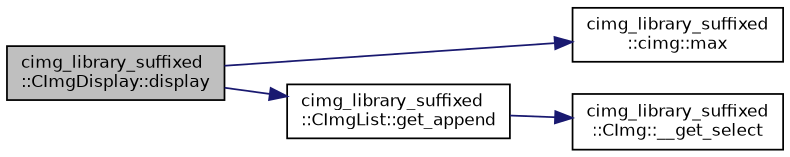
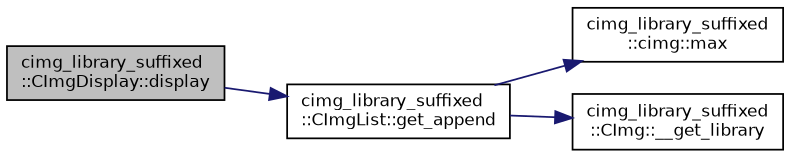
(389, 54) -> (530, 75)
(678, 122) -> (678, 122)
